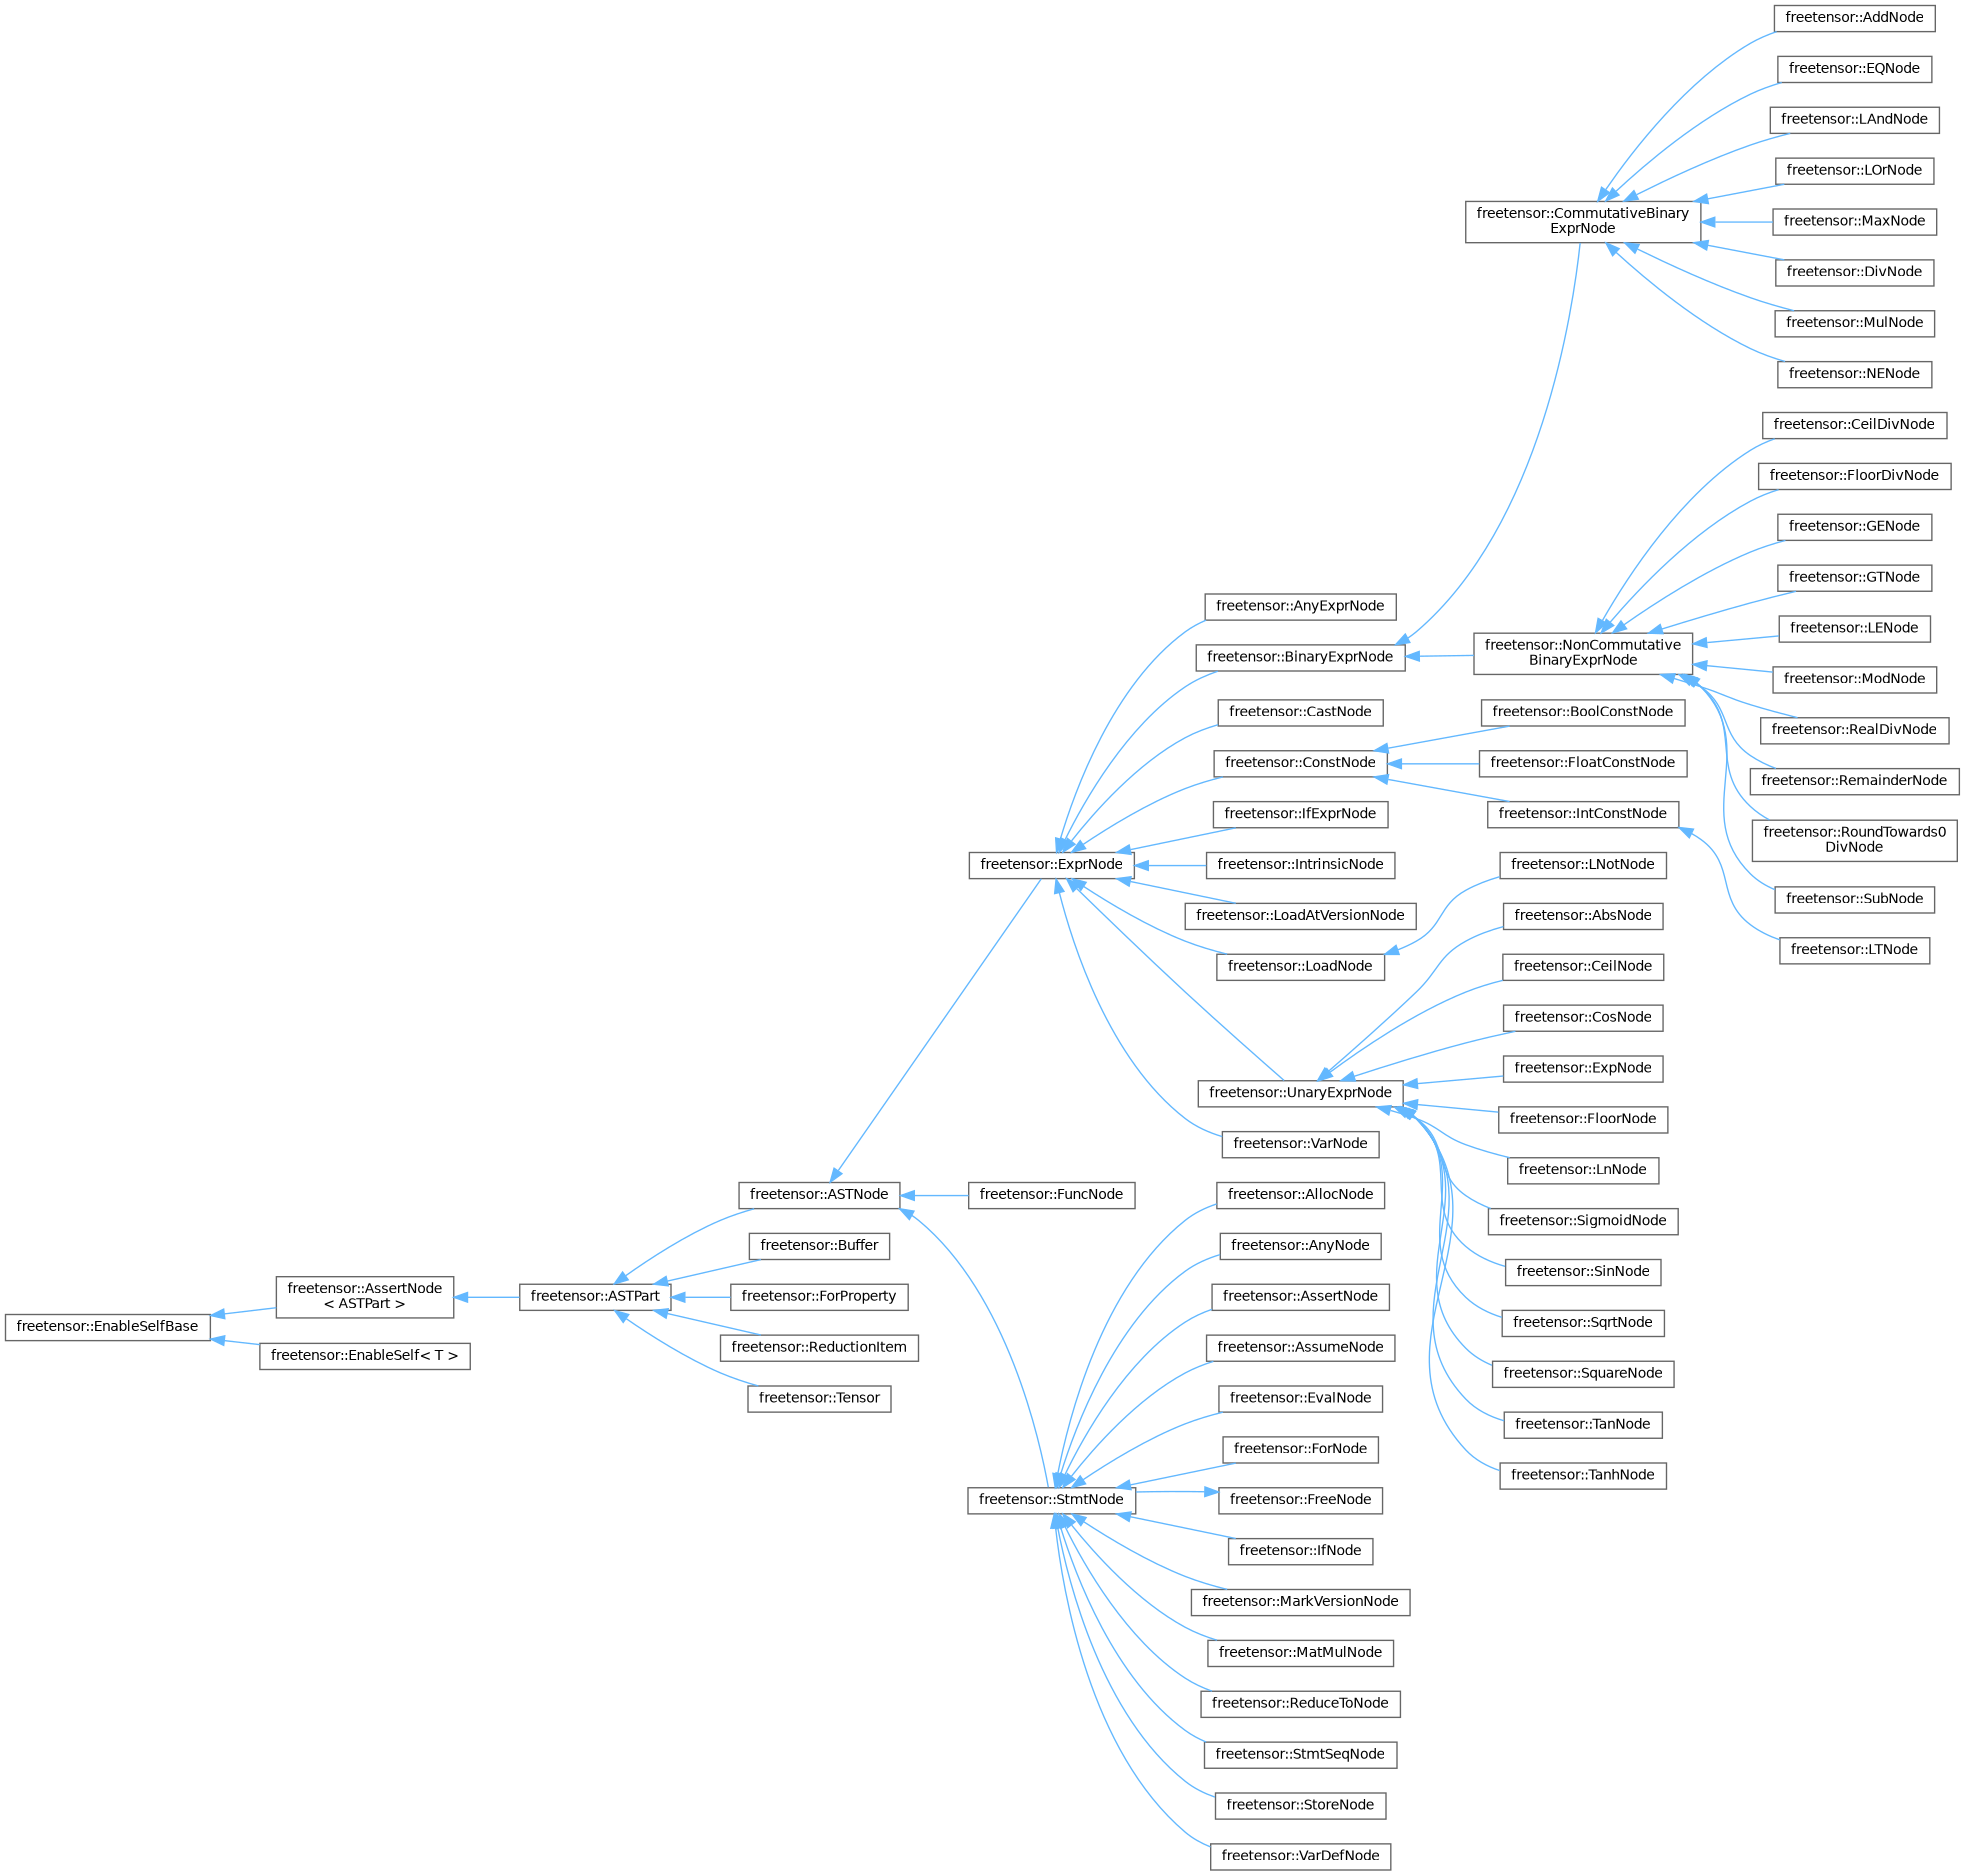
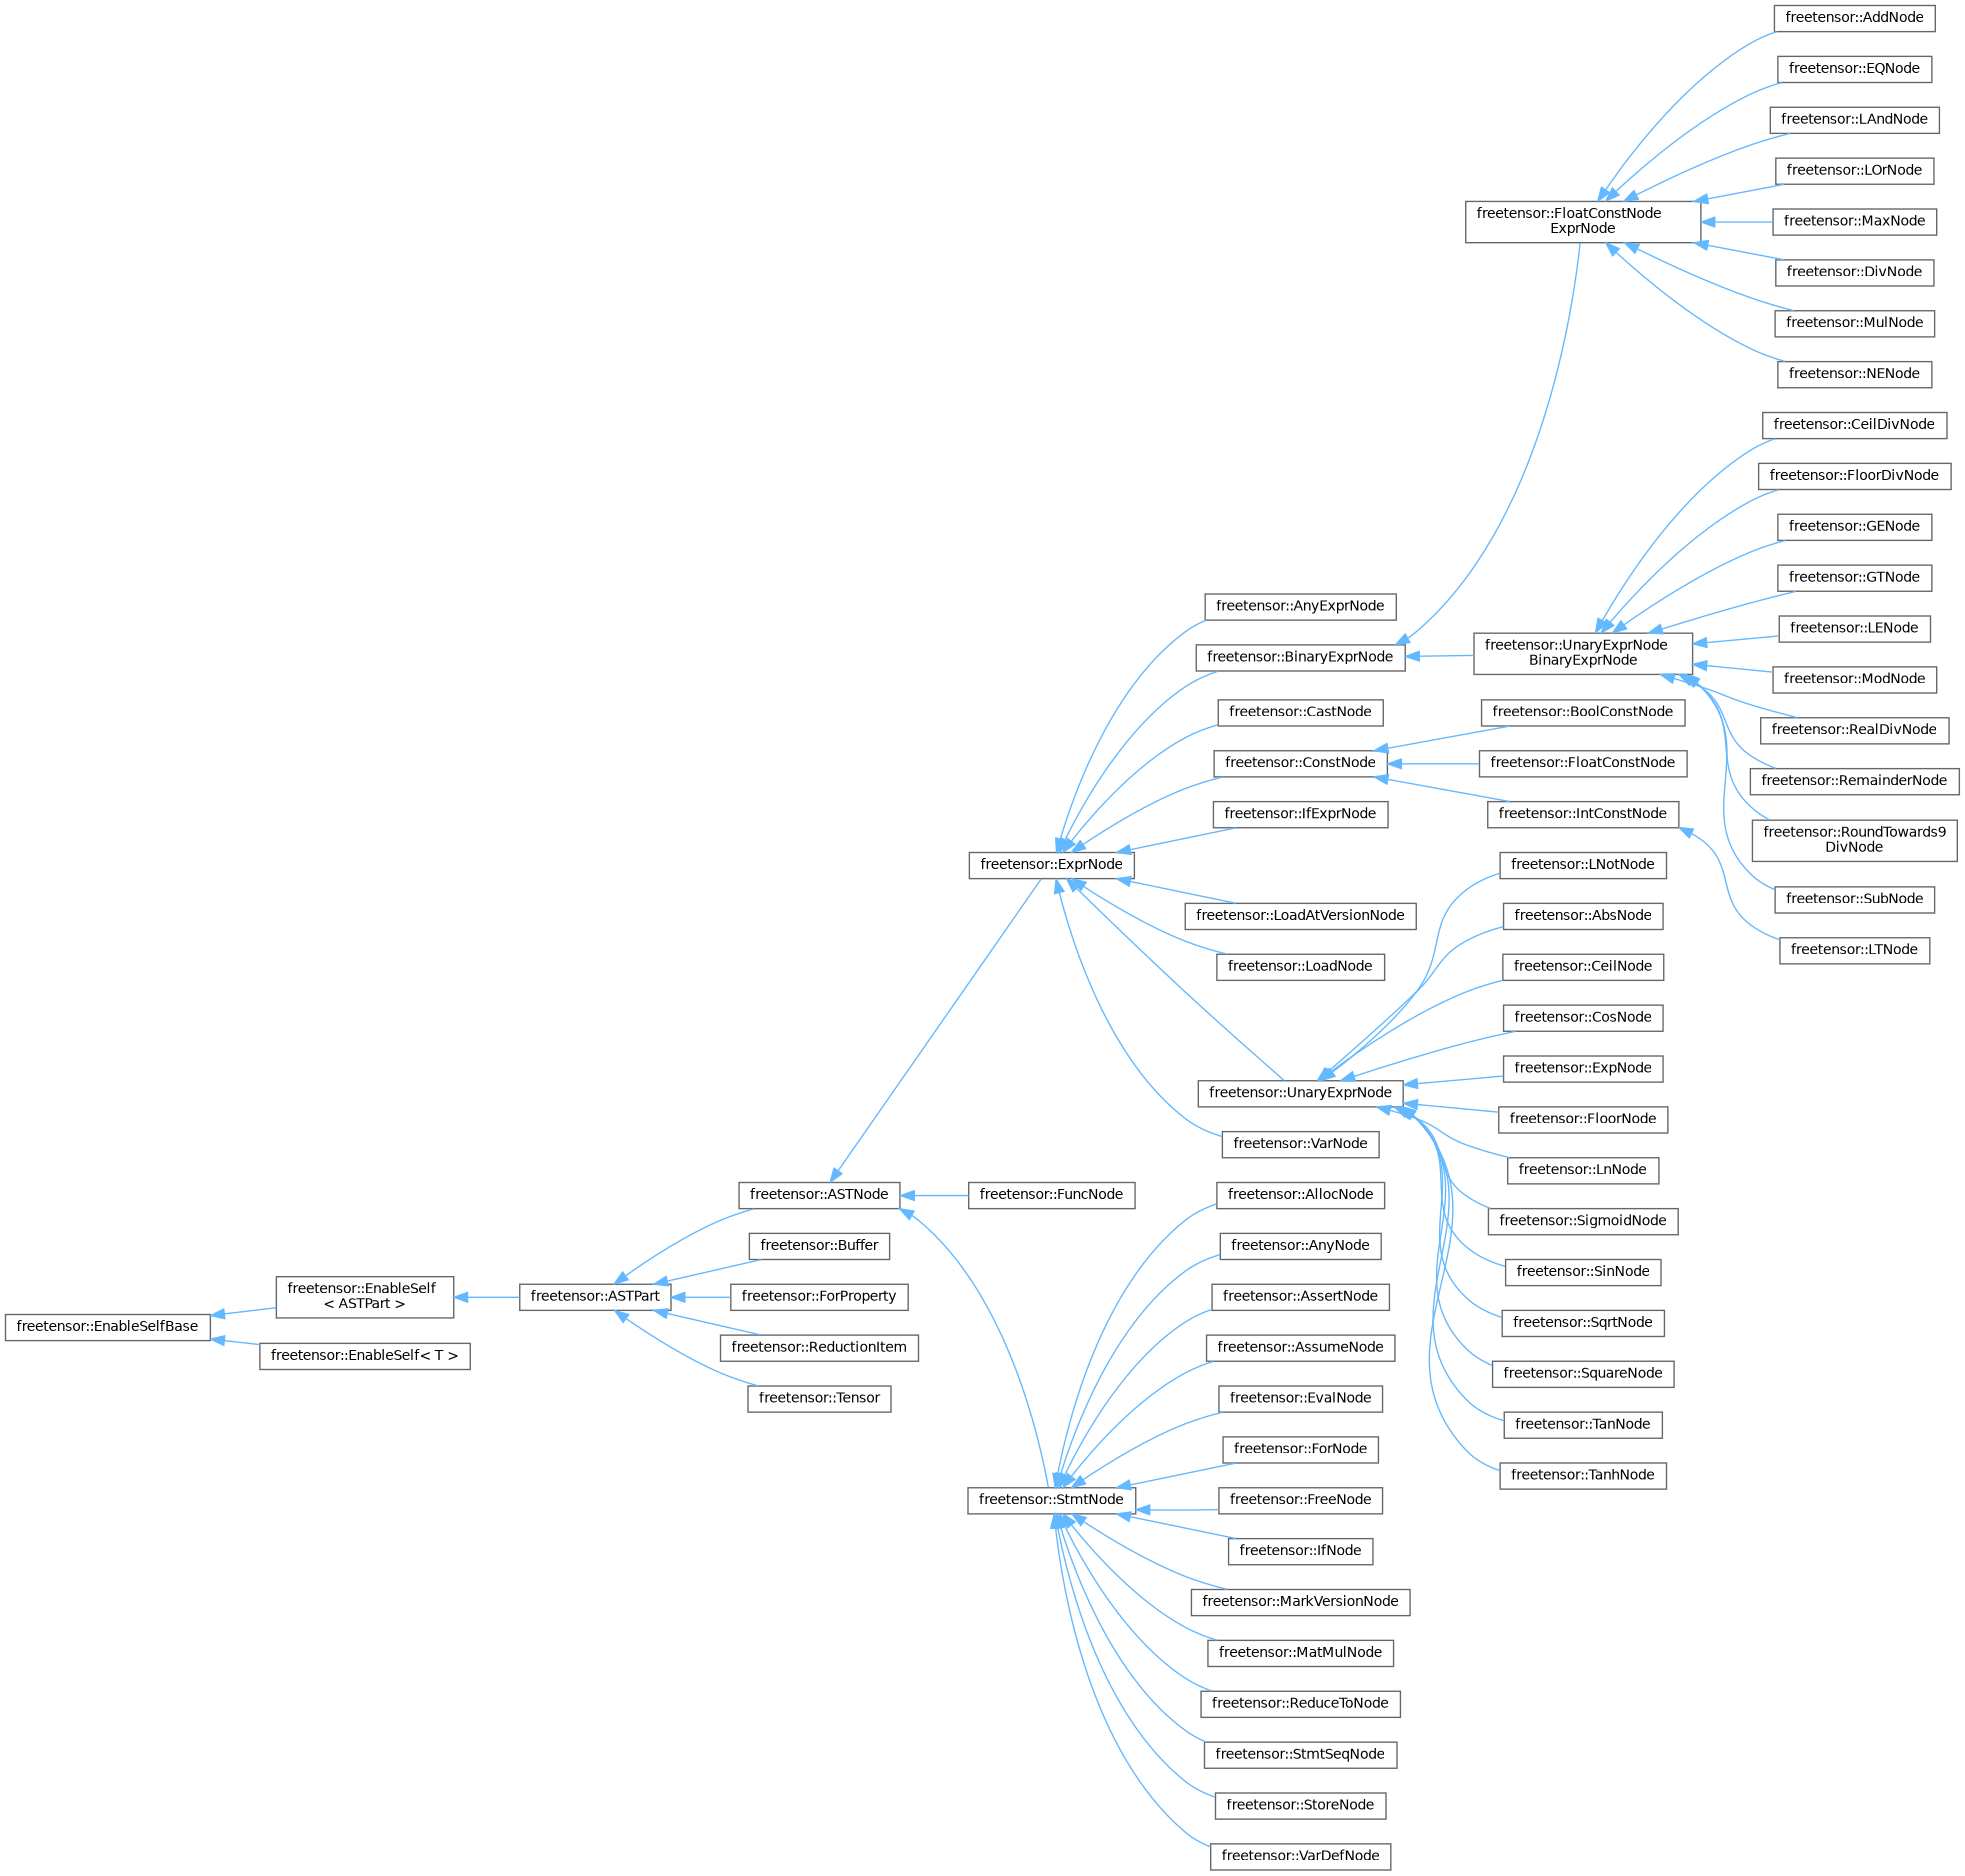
(1583, 222) -> (1583, 222)
(1583, 654) -> (1583, 654)
(1855, 841) -> (1855, 841)
(1301, 866) -> none
(1445, 909) -> (1433, 957)
(365, 1297) -> (365, 1297)
(1170, 1492) -> (1184, 1510)
